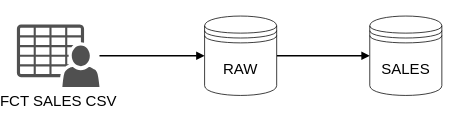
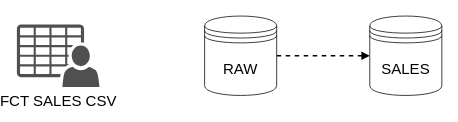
(148, 56) -> none
(319, 56) -> (319, 56)
